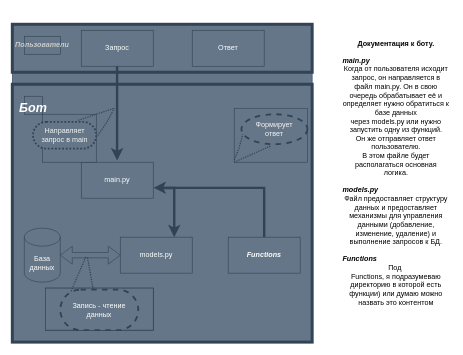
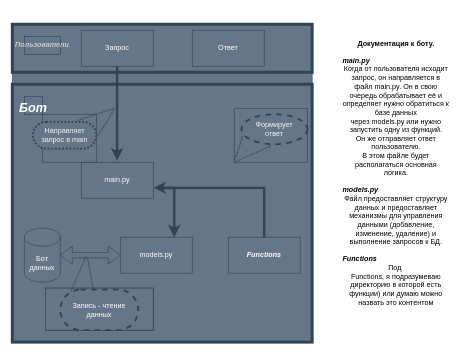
(42, 263) -> (42, 263)
